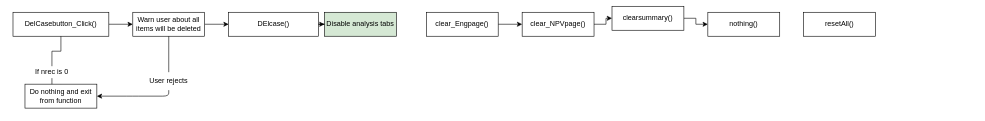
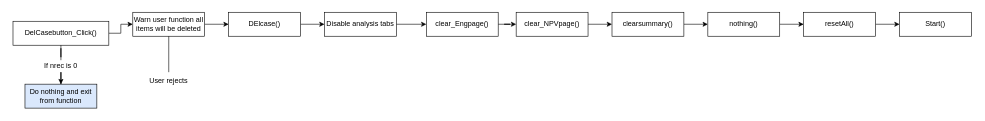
(648, 18) -> (648, 24)
(60, 24) -> (60, 33)
(168, 24) -> (168, 24)
(273, 24) -> (264, 24)
(360, 24) -> (360, 24)
none -> (420, 24)
(558, 24) -> (552, 24)
none -> (798, 24)
none -> (894, 24)
none -> (936, 24)
(51, 72) -> (60, 66)
(167, 95) -> none
(60, 96) -> (60, 96)
